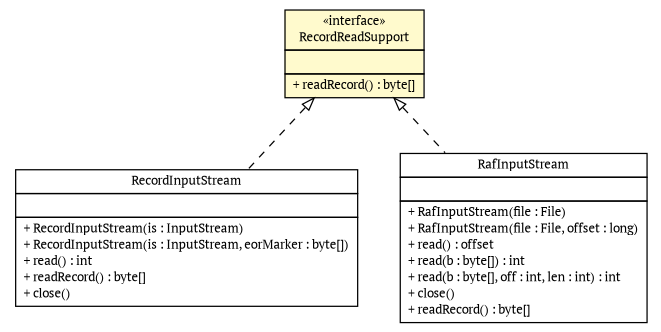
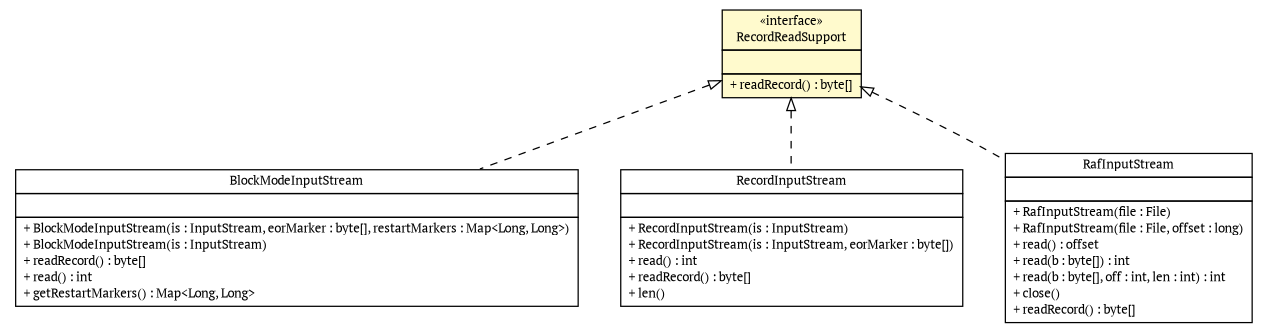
none -> (296, 237)
(48, 294) -> (647, 294)
